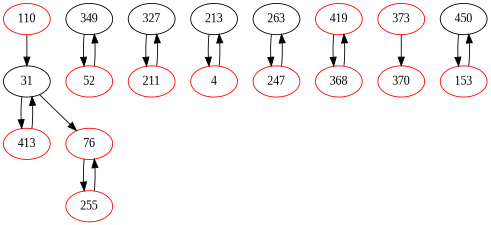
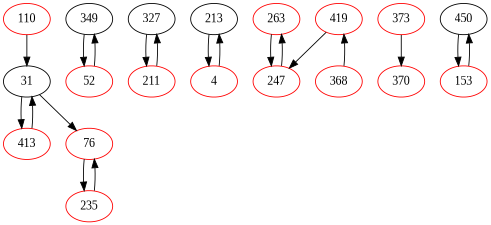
(276, 19) -> (276, 19)
(333, 46) -> (311, 47)
(89, 206) -> (89, 206)
